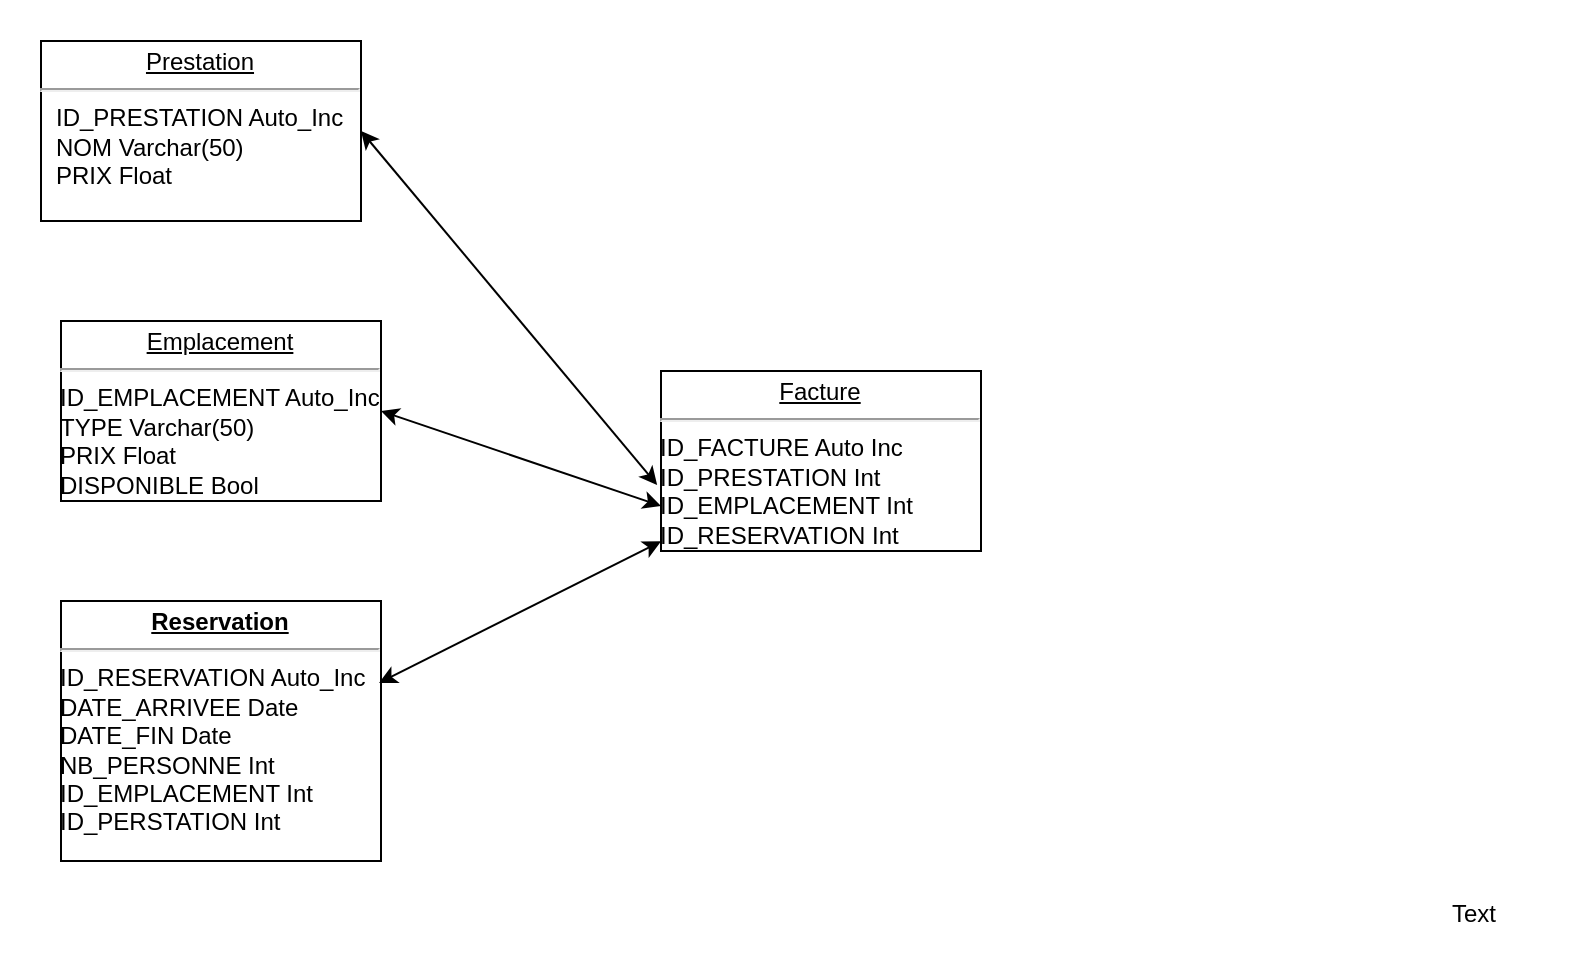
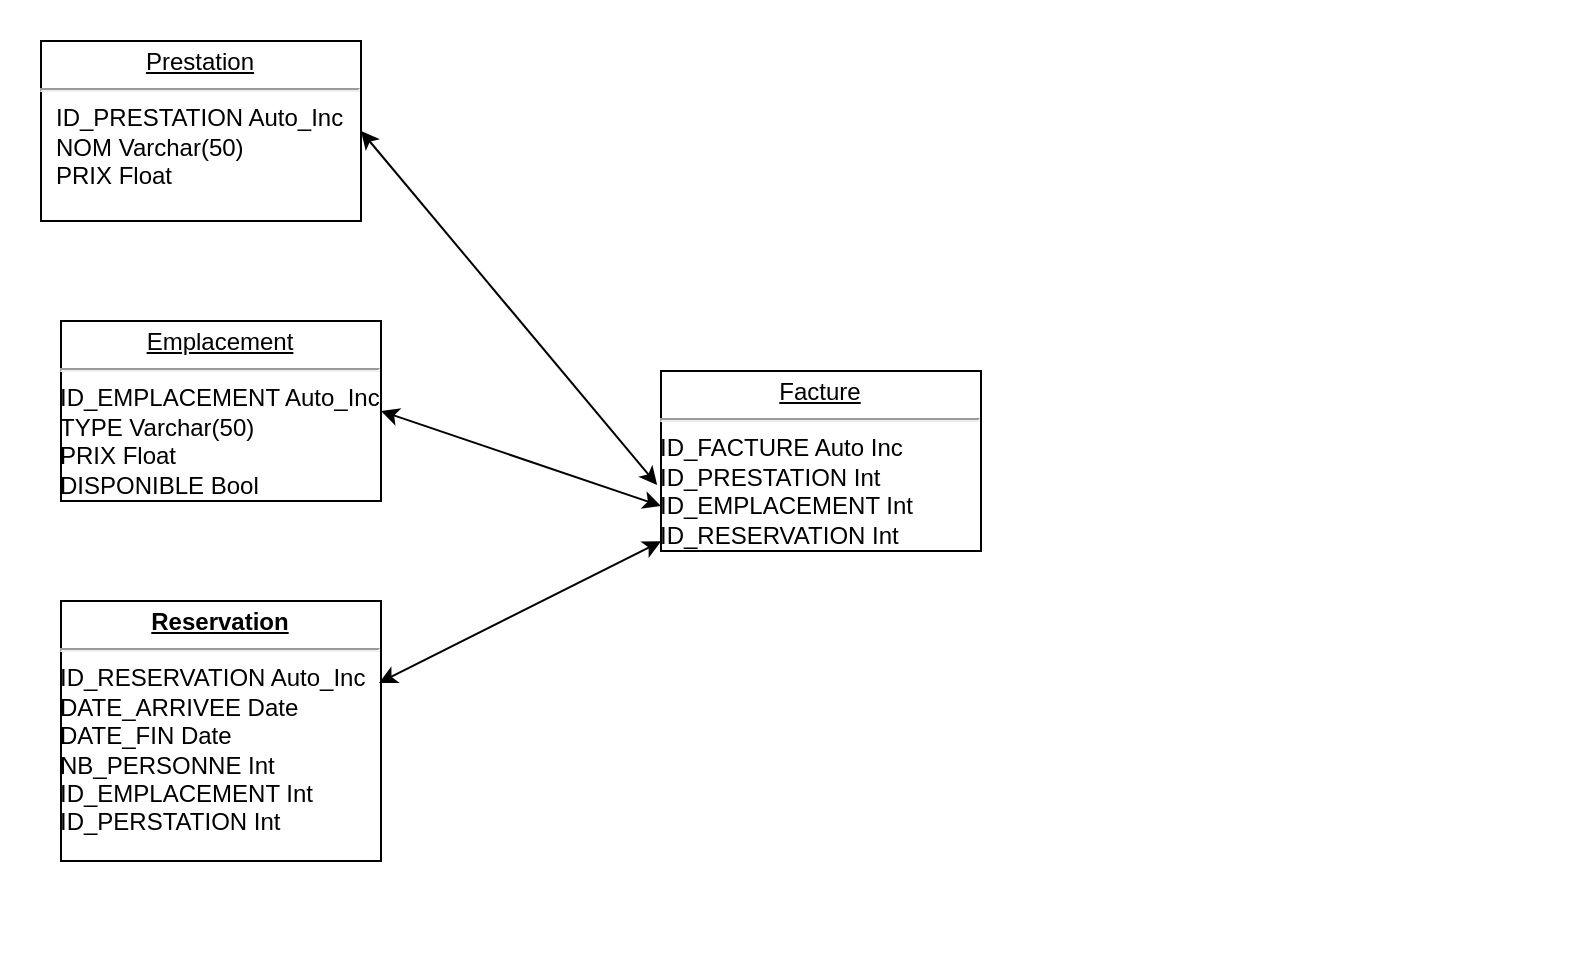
(1489, 915) -> none
